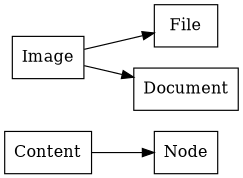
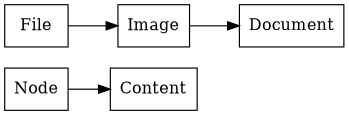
(113, 43) -> (87, 26)
(117, 153) -> (83, 89)
